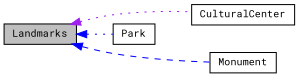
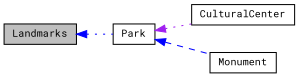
(135, 13) -> (178, 26)
(146, 58) -> (188, 48)
